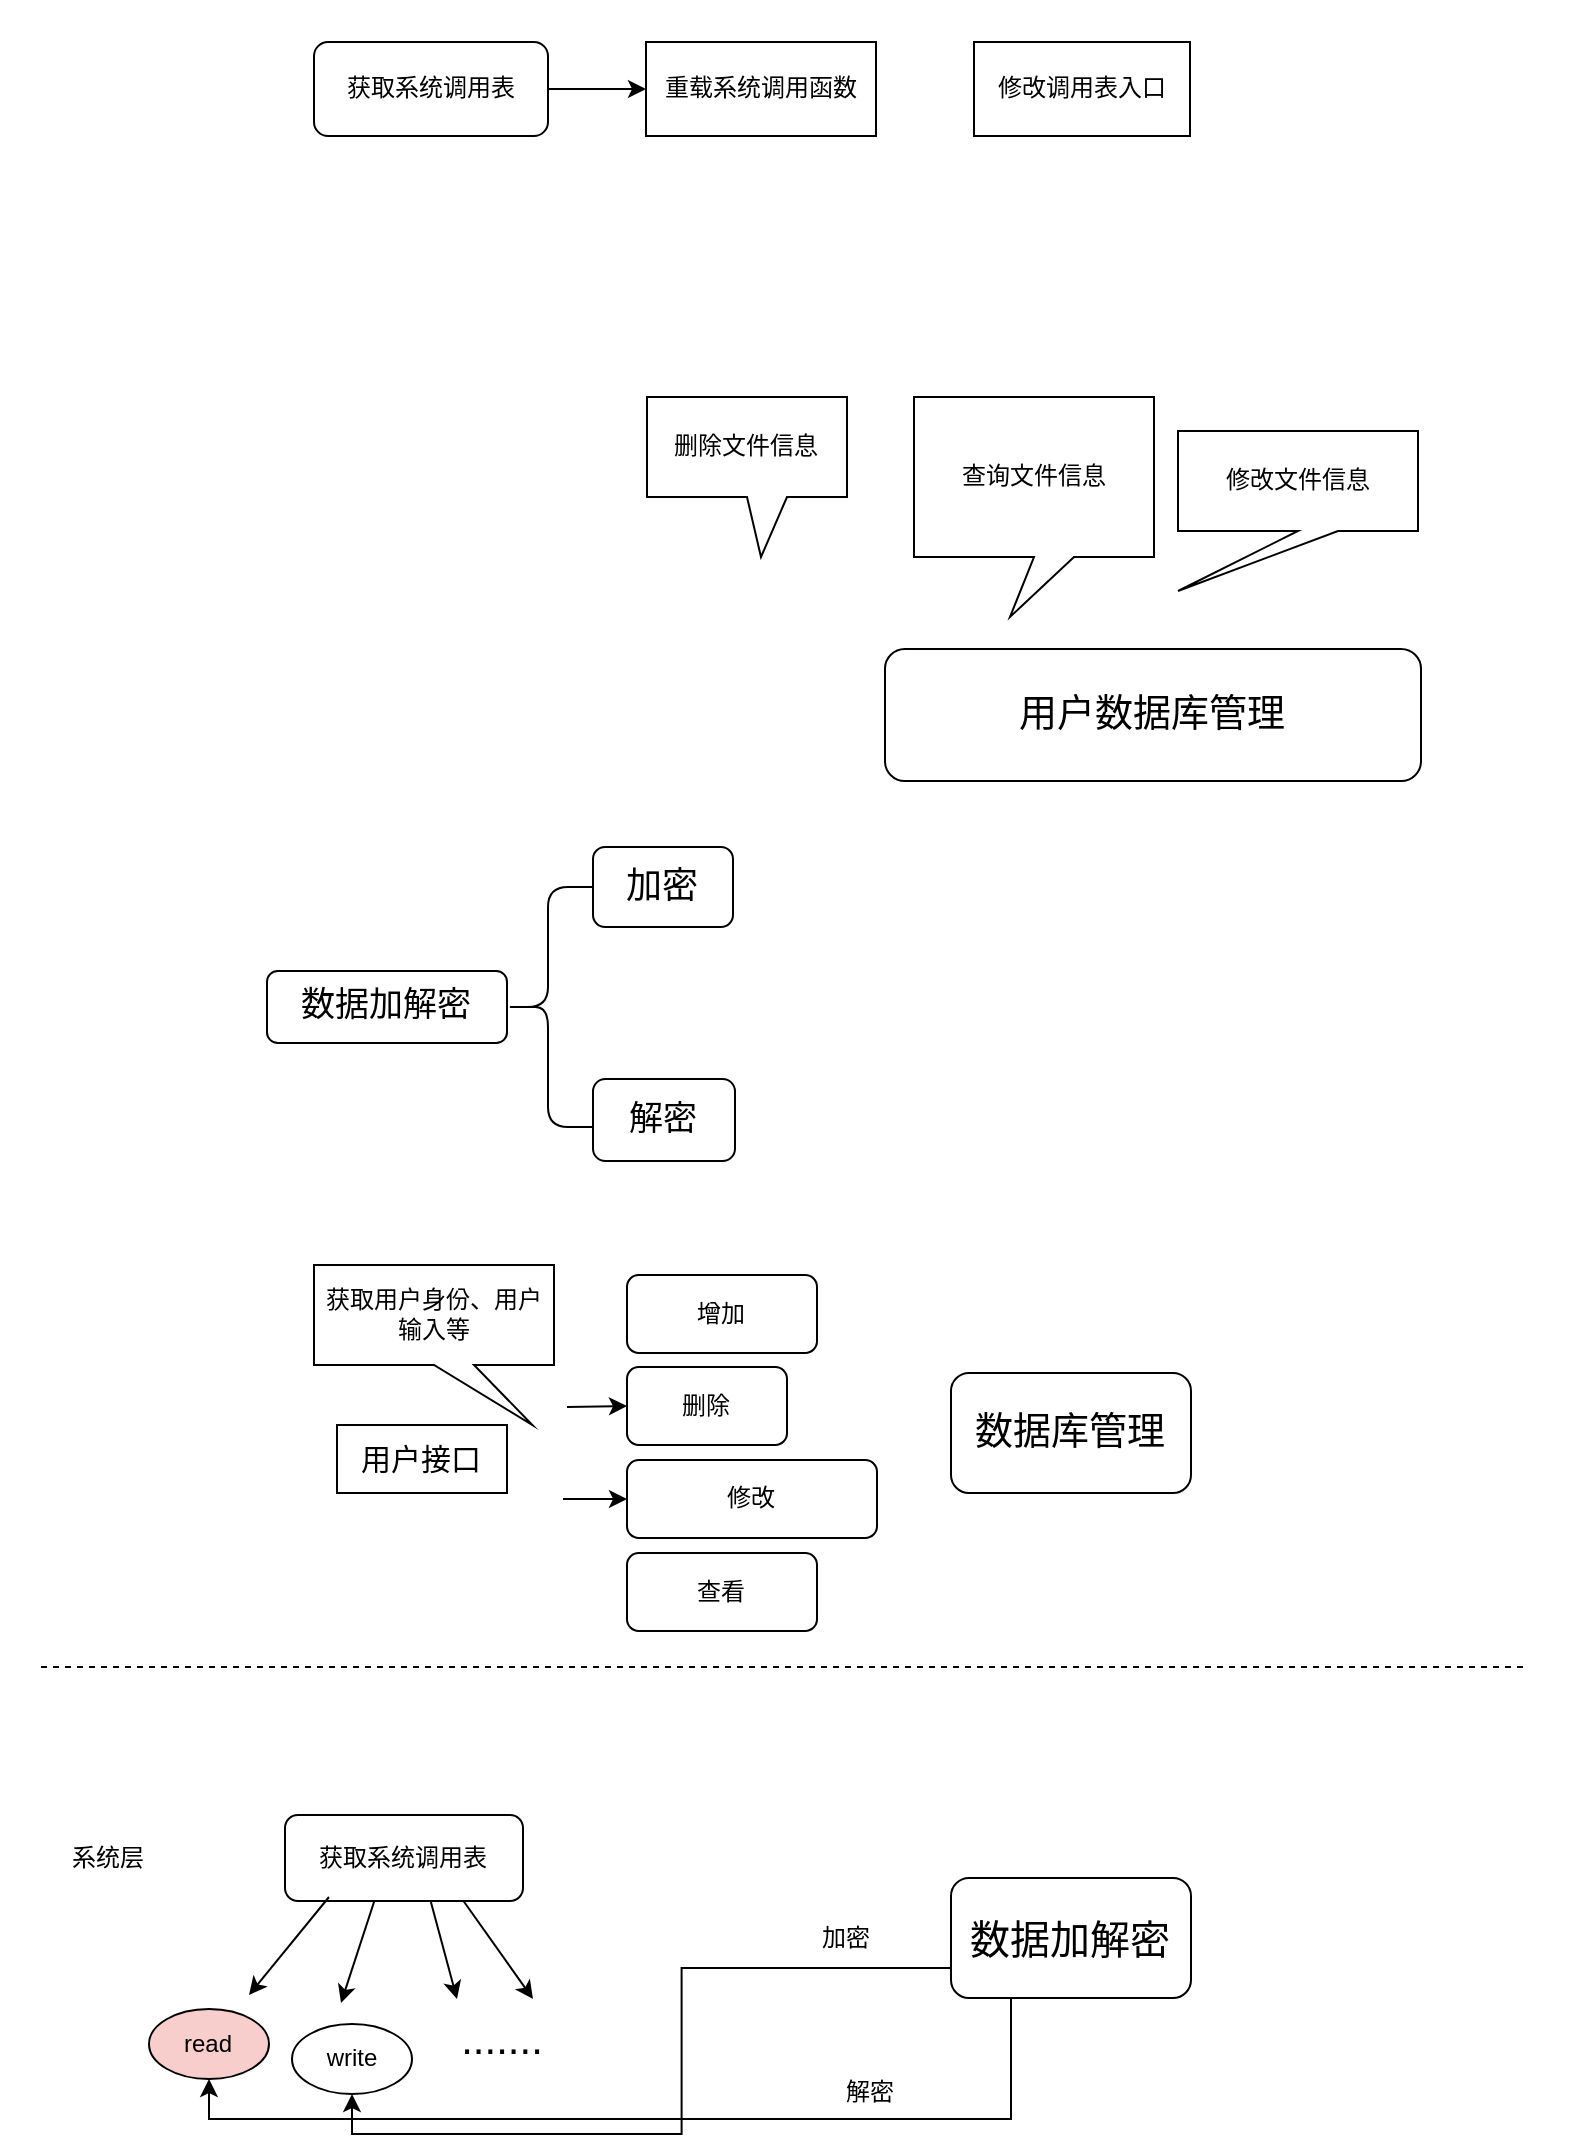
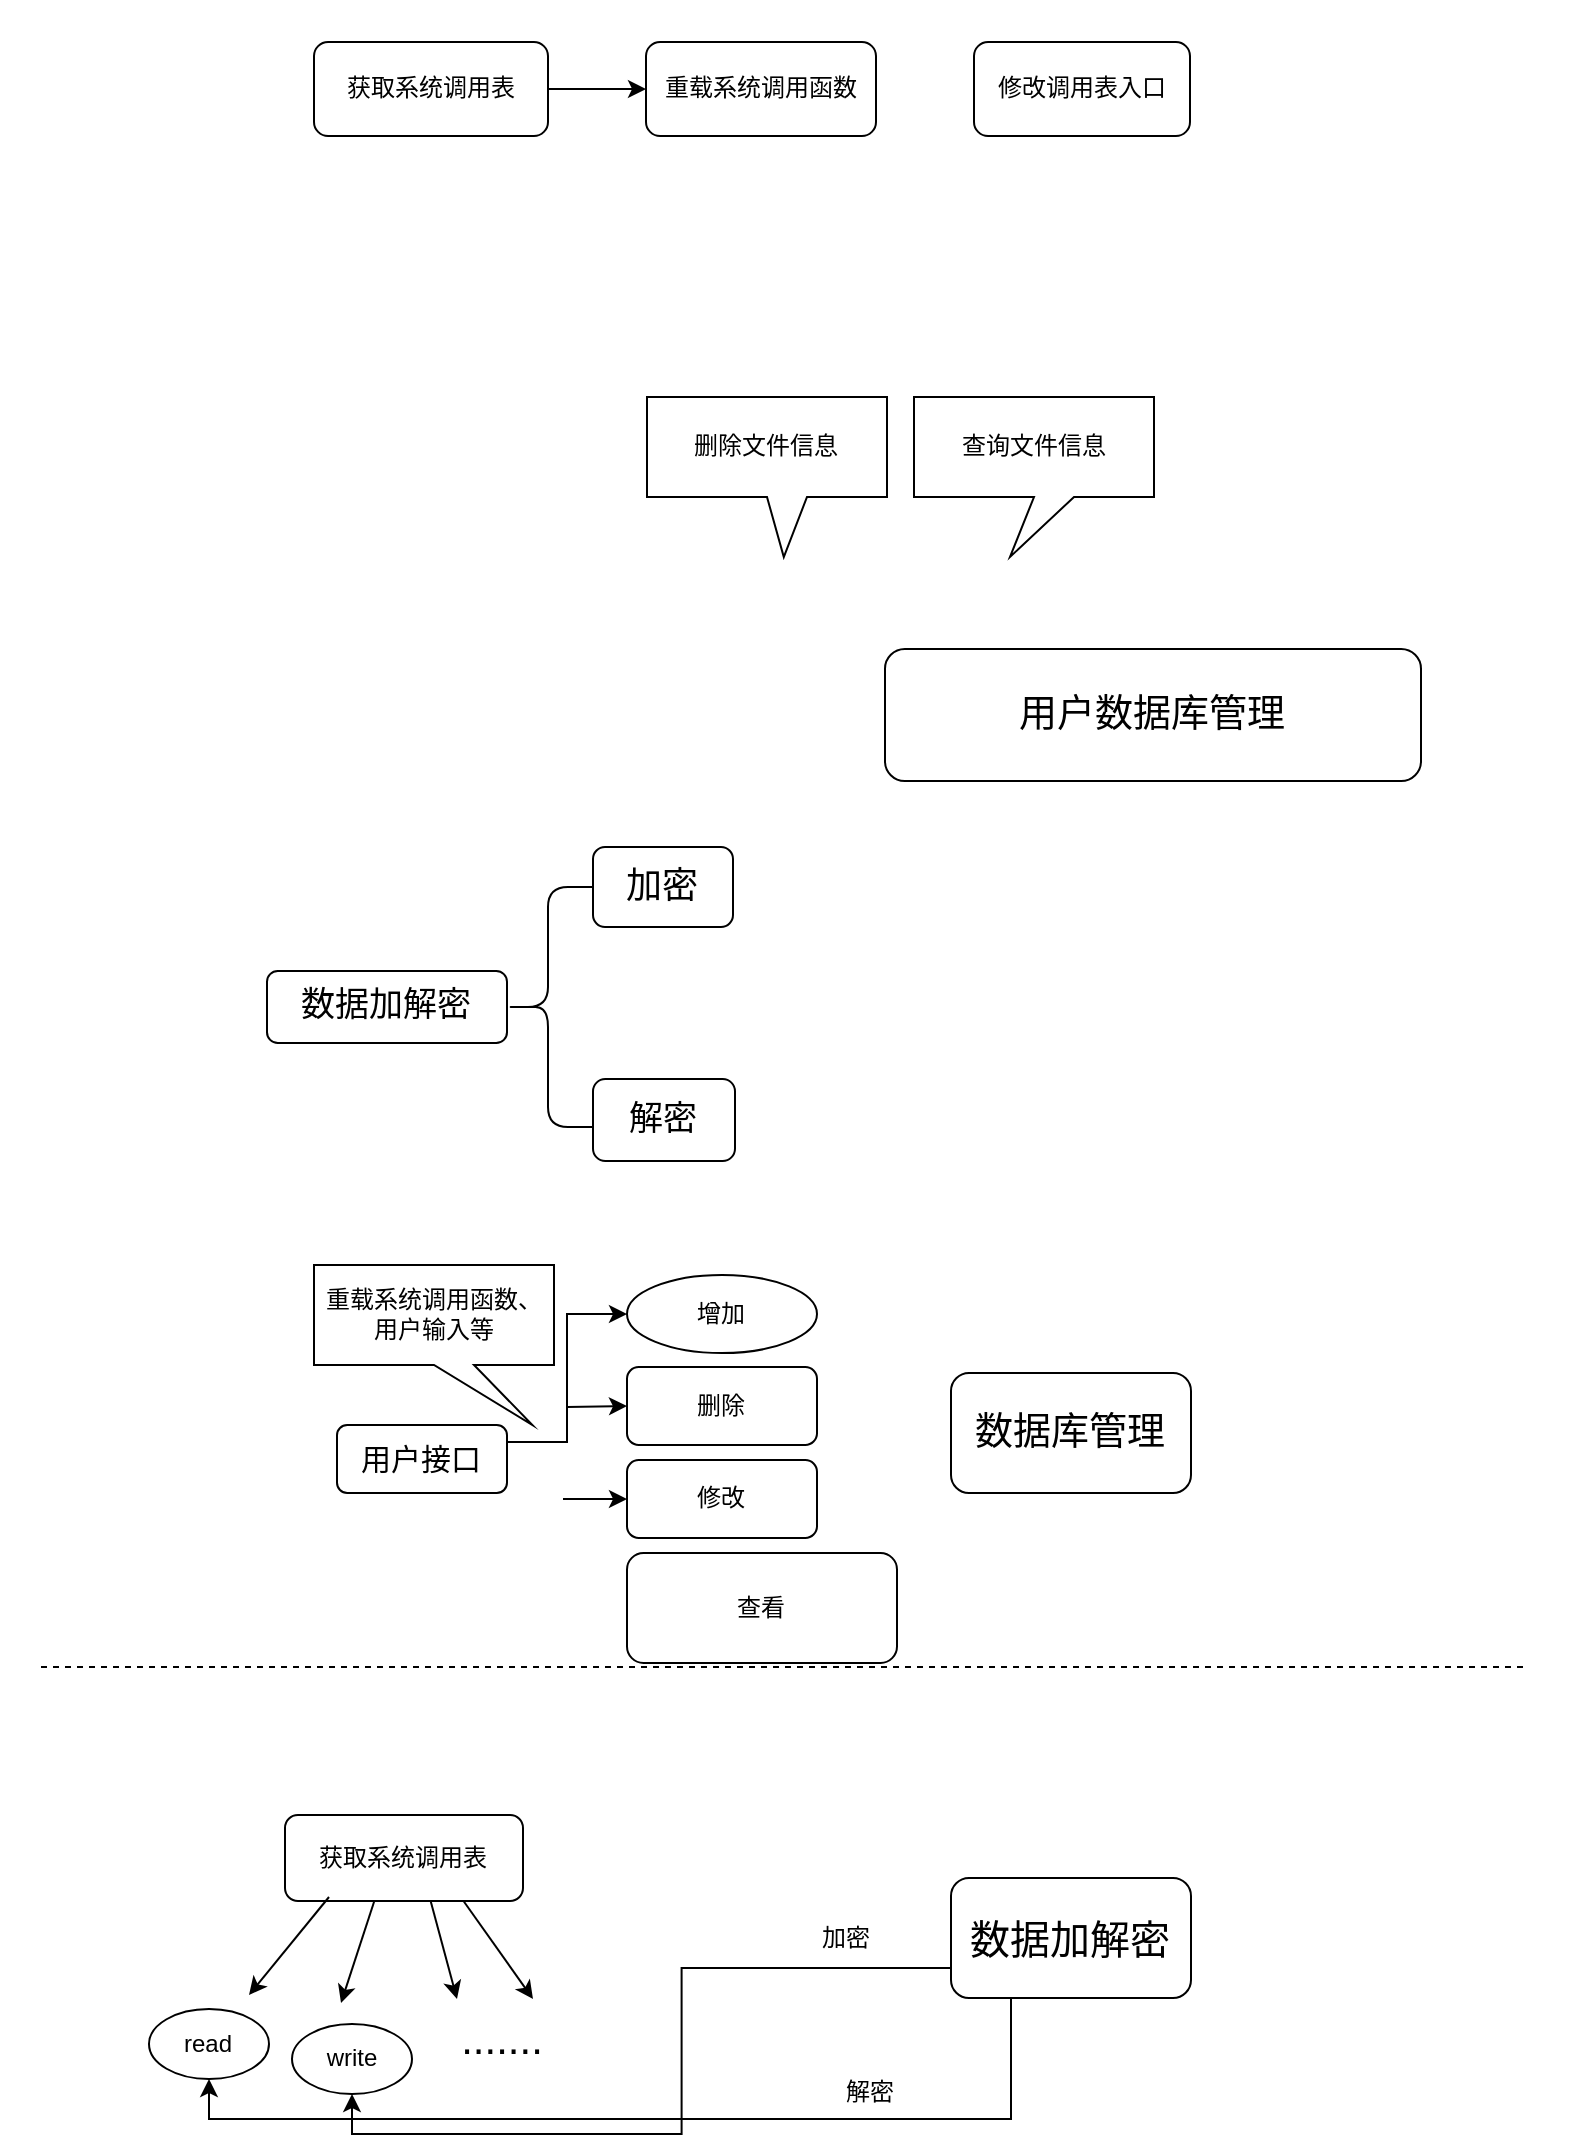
(761, 89) -> (761, 89)
(1082, 89) -> (1082, 89)
(747, 477) -> (767, 477)
(1034, 507) -> (1034, 477)
(1298, 511) -> none
(722, 1314) -> (722, 1314)
(435, 1315) -> (435, 1315)
none -> (567, 1385)
(707, 1406) -> (722, 1406)
(422, 1459) -> (422, 1459)
(752, 1499) -> (722, 1499)
(722, 1592) -> (762, 1608)
(109, 1858) -> none
(209, 2044) -> (209, 2044)
